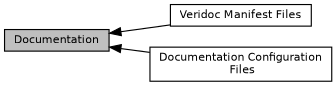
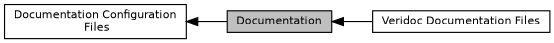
(241, 15) -> (461, 22)
(135, 51) -> (212, 22)
